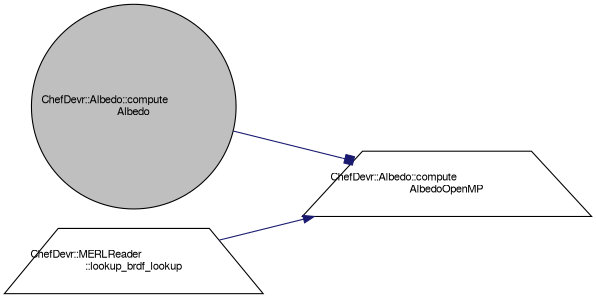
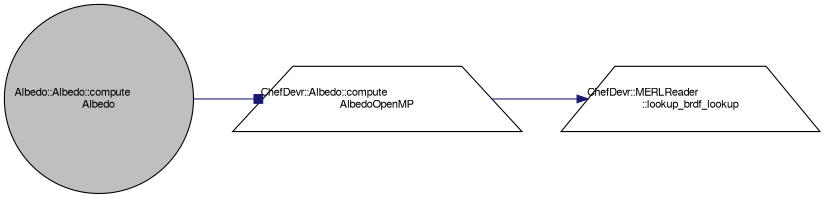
(134, 107) -> (99, 99)
(262, 230) -> (535, 99)
